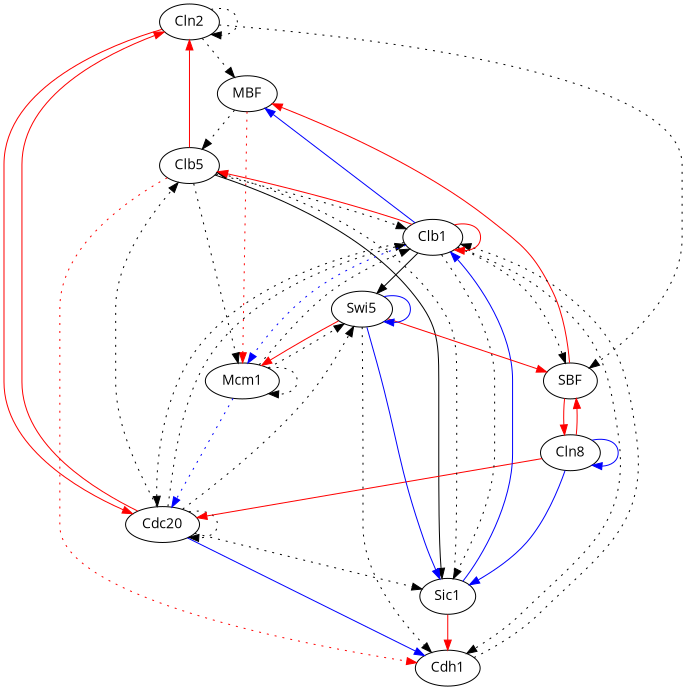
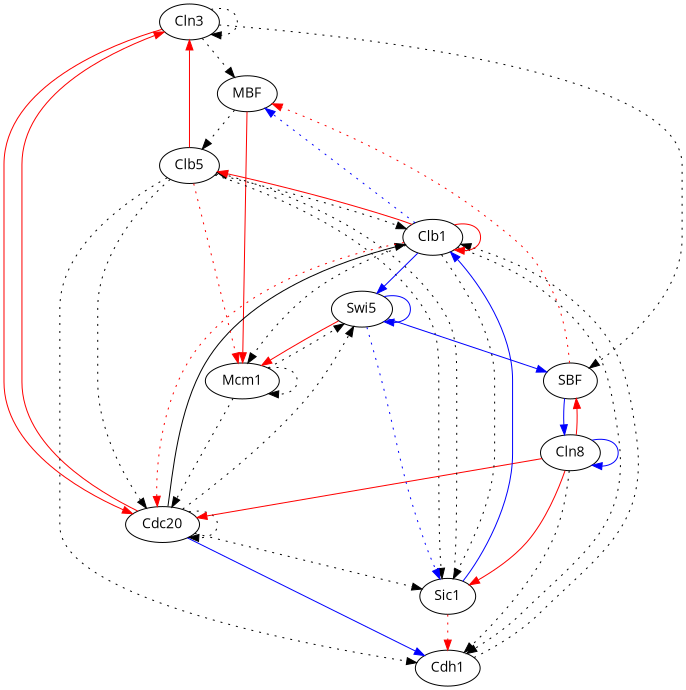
(189, 22) -> (189, 22)
(344, 169) -> (344, 169)
(463, 200) -> (463, 200)
(245, 232) -> (245, 232)
(215, 268) -> (215, 268)
(400, 271) -> (400, 271)
(320, 287) -> (320, 287)
(523, 288) -> none
(322, 299) -> none
(233, 313) -> (233, 313)
(426, 313) -> (426, 313)
(223, 339) -> (223, 339)
(463, 344) -> (463, 344)
(116, 345) -> (98, 333)
(564, 412) -> (564, 412)
(205, 448) -> (205, 448)
(398, 450) -> (398, 450)
(363, 504) -> (537, 567)
(60, 522) -> (60, 522)
(533, 534) -> (533, 534)
(448, 627) -> (448, 627)
